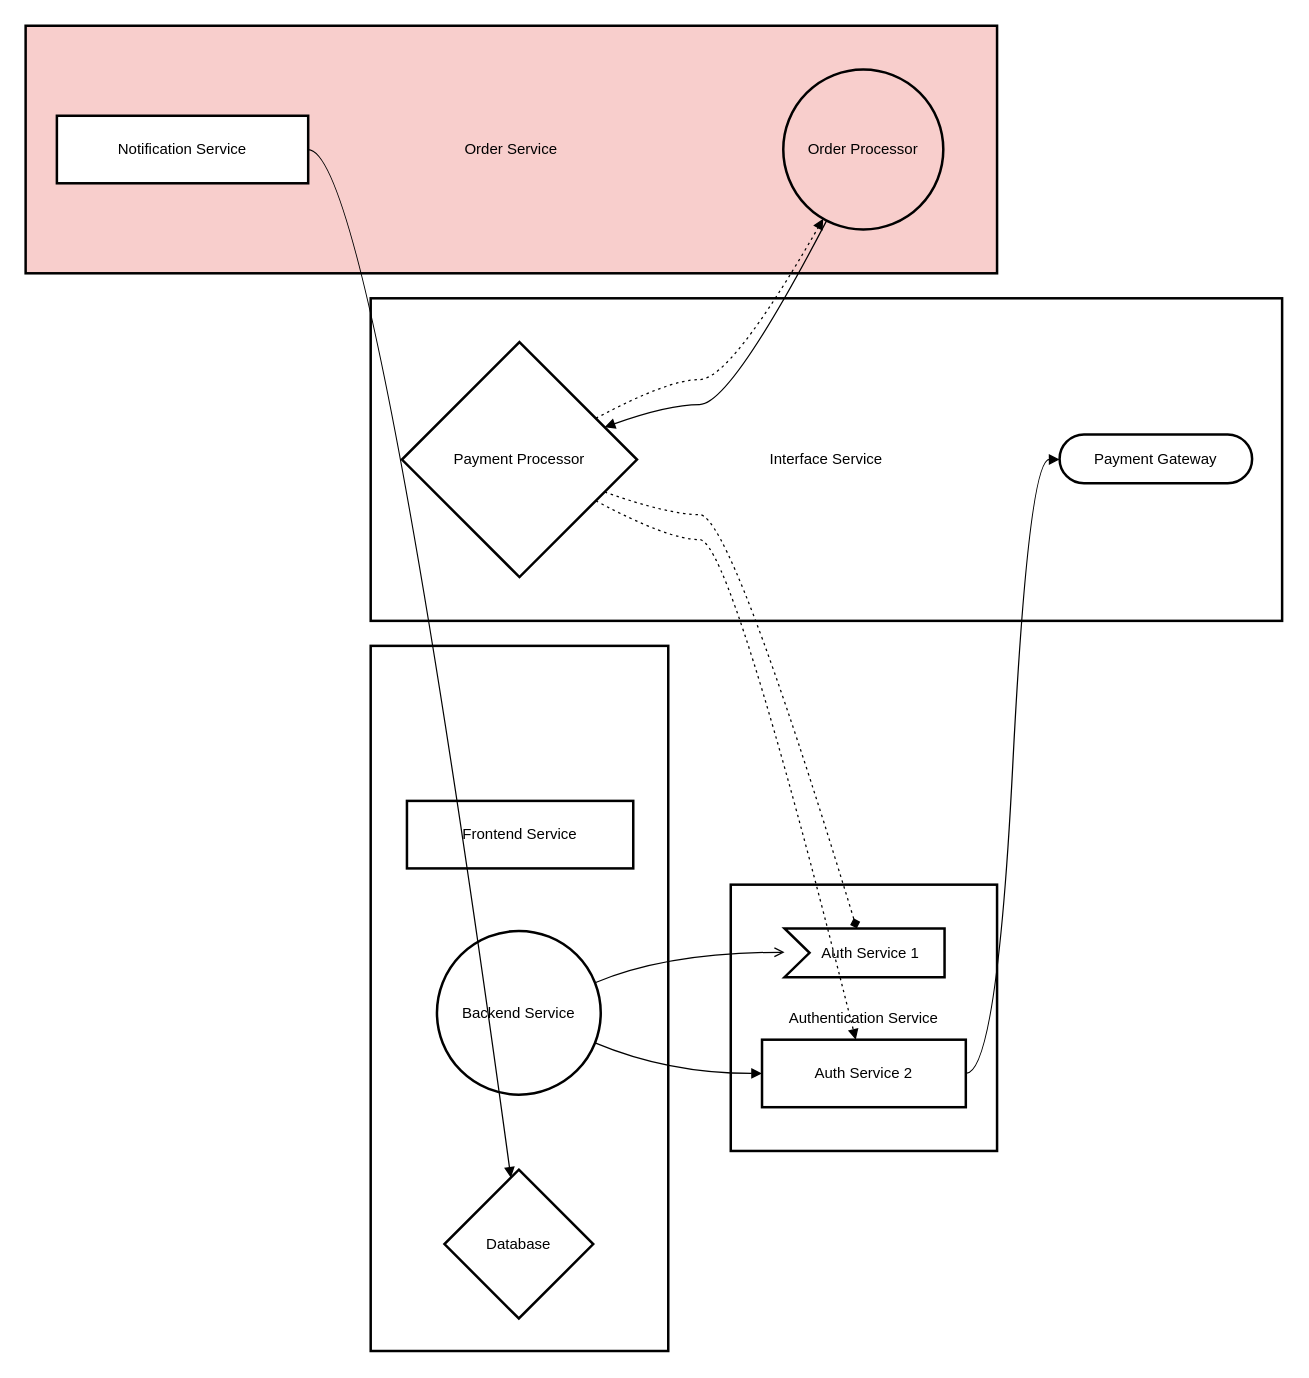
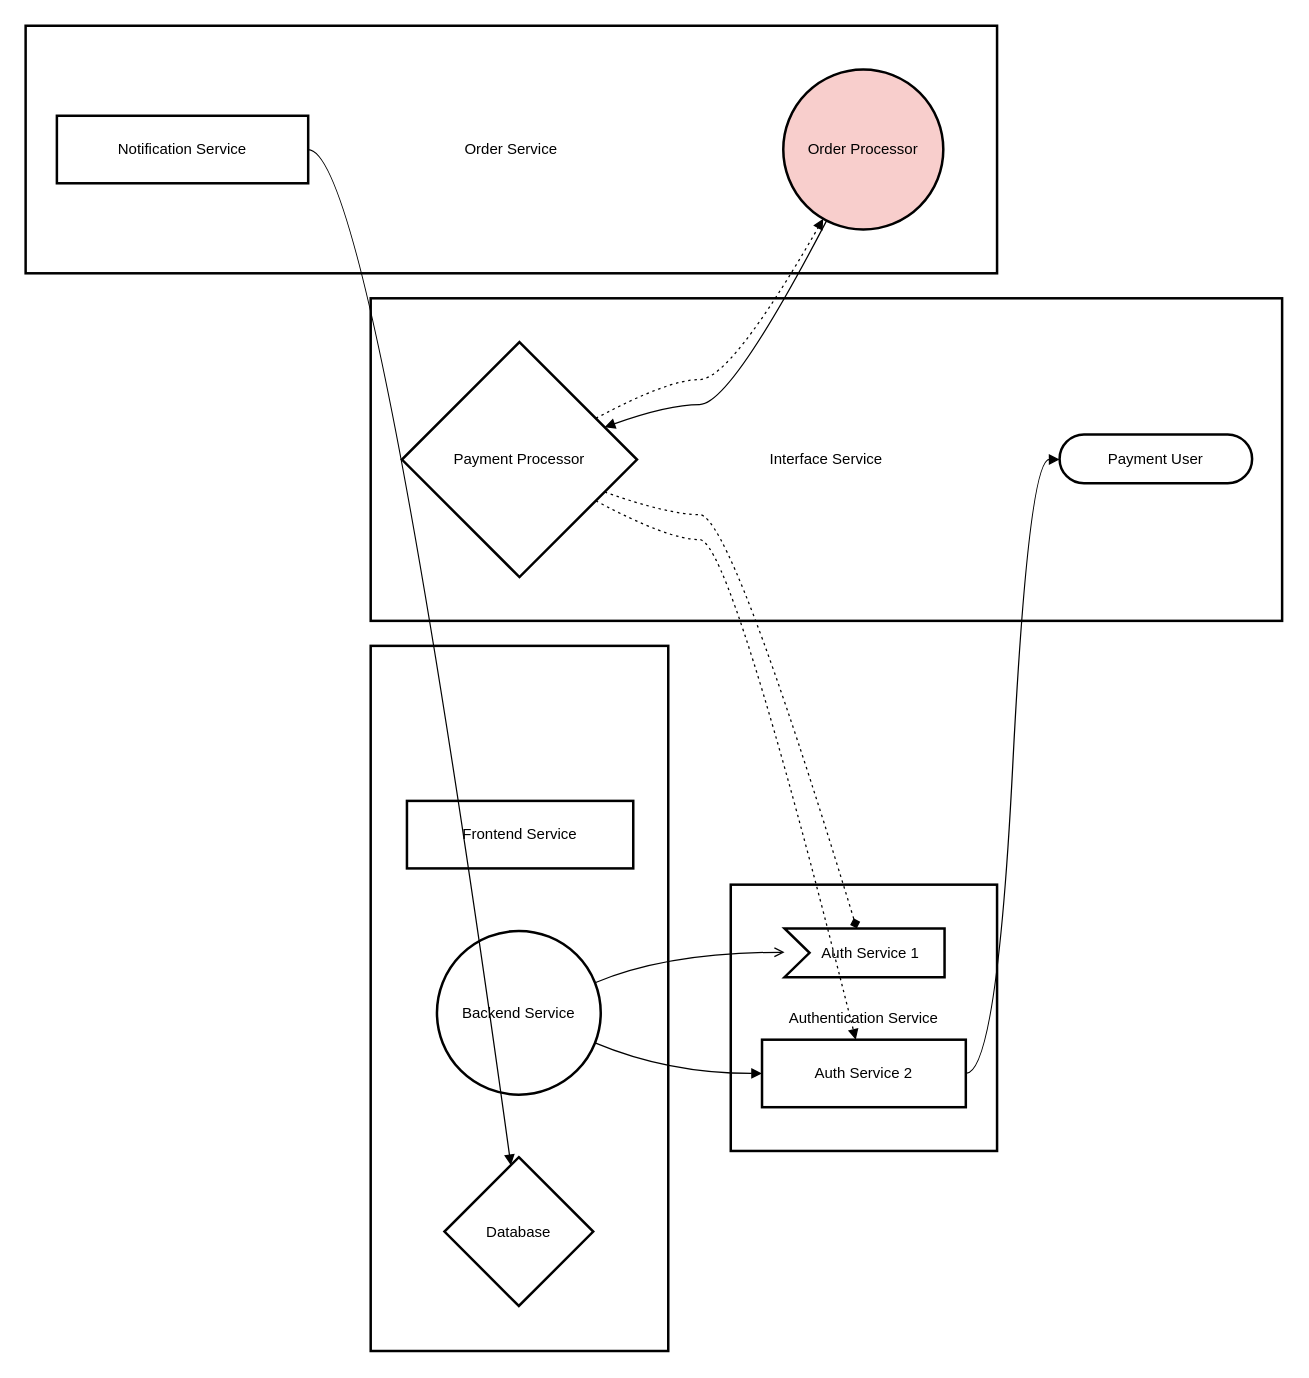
(511, 149) -> (511, 149)
(1156, 459) -> (1156, 459)
(519, 1244) -> (519, 1231)
